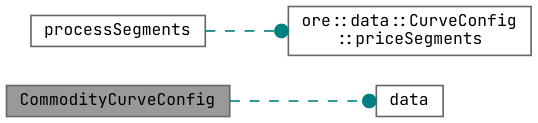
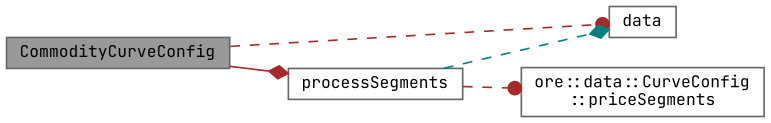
(240, 31) -> (485, 87)
none -> (517, 51)
none -> (249, 69)
(296, 101) -> (413, 36)
